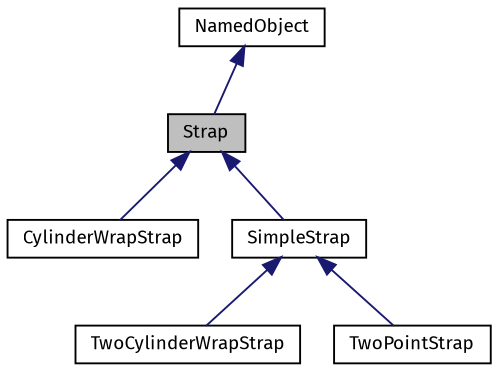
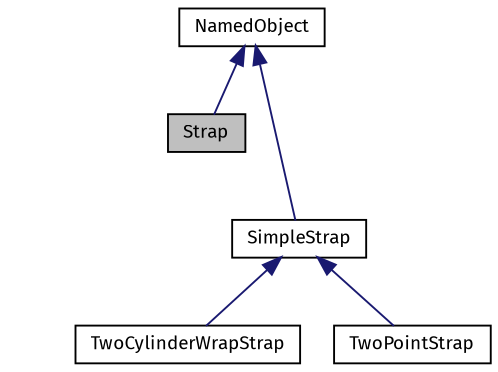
(260, 193) -> (278, 143)
(103, 239) -> none
